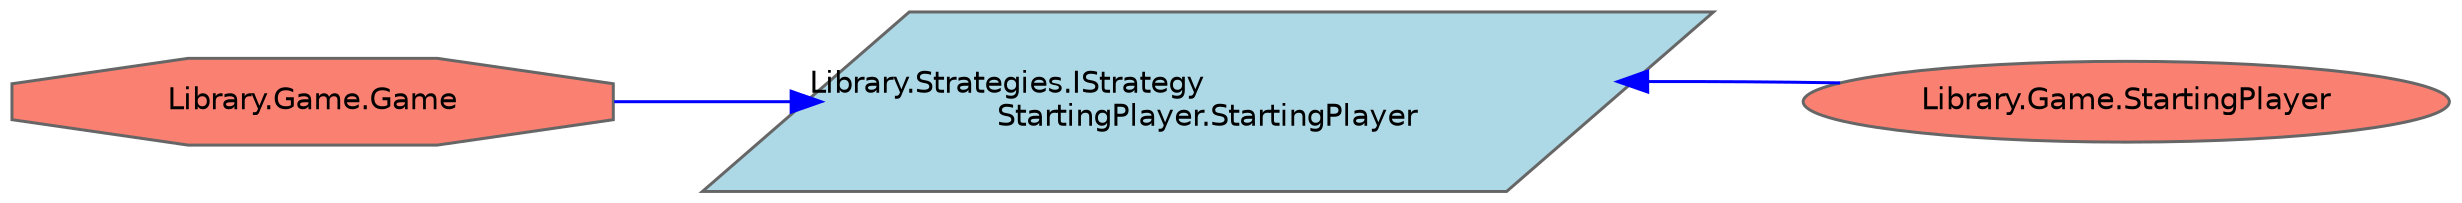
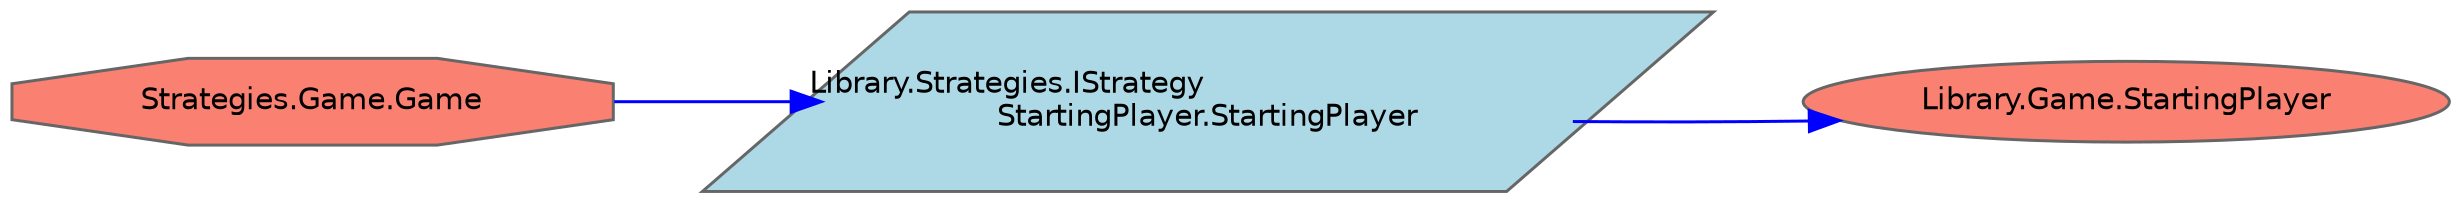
(1744, 82) -> (1691, 122)
(313, 102) -> (313, 102)
